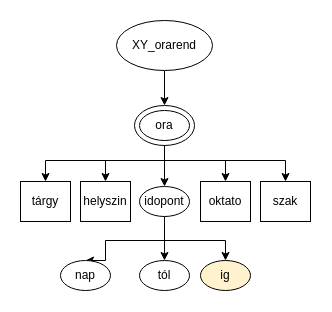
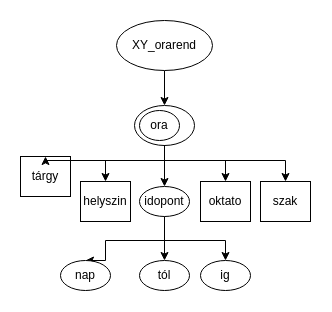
(165, 126) -> (160, 126)
(46, 202) -> (46, 177)
(226, 276) -> (226, 276)
